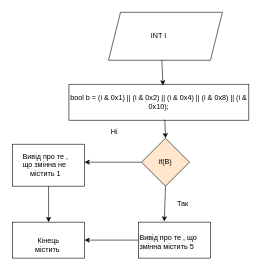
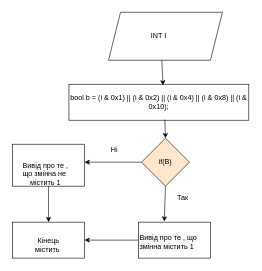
(114, 132) -> (114, 150)
(45, 165) -> (45, 174)
(183, 204) -> (183, 198)
(169, 247) -> (169, 247)
